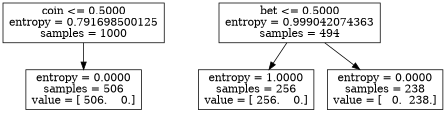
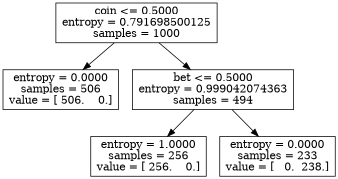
none -> (172, 54)
(385, 90) -> (278, 156)
